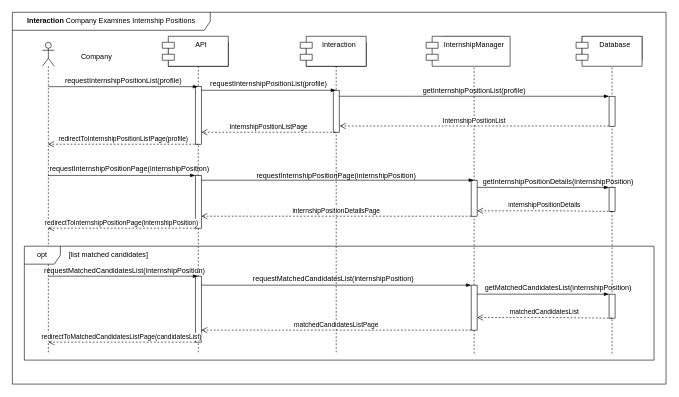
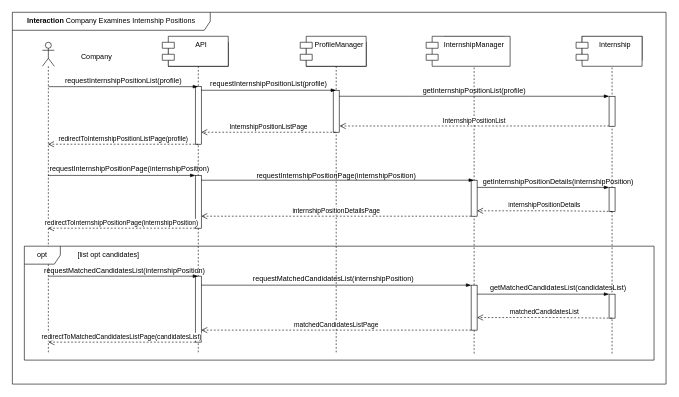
(339, 45) -> (339, 45)
(615, 45) -> (615, 45)
(109, 255) -> (109, 255)
(559, 288) -> (559, 288)
